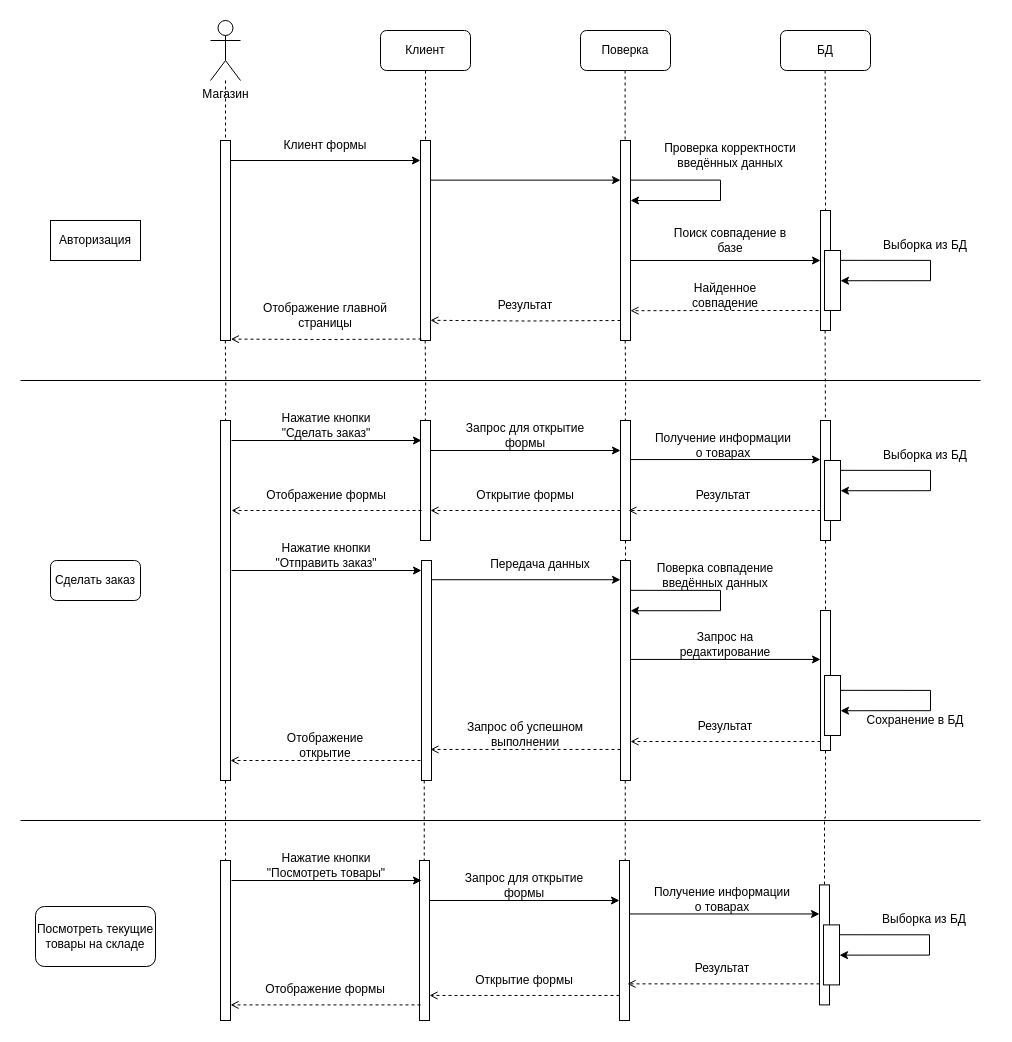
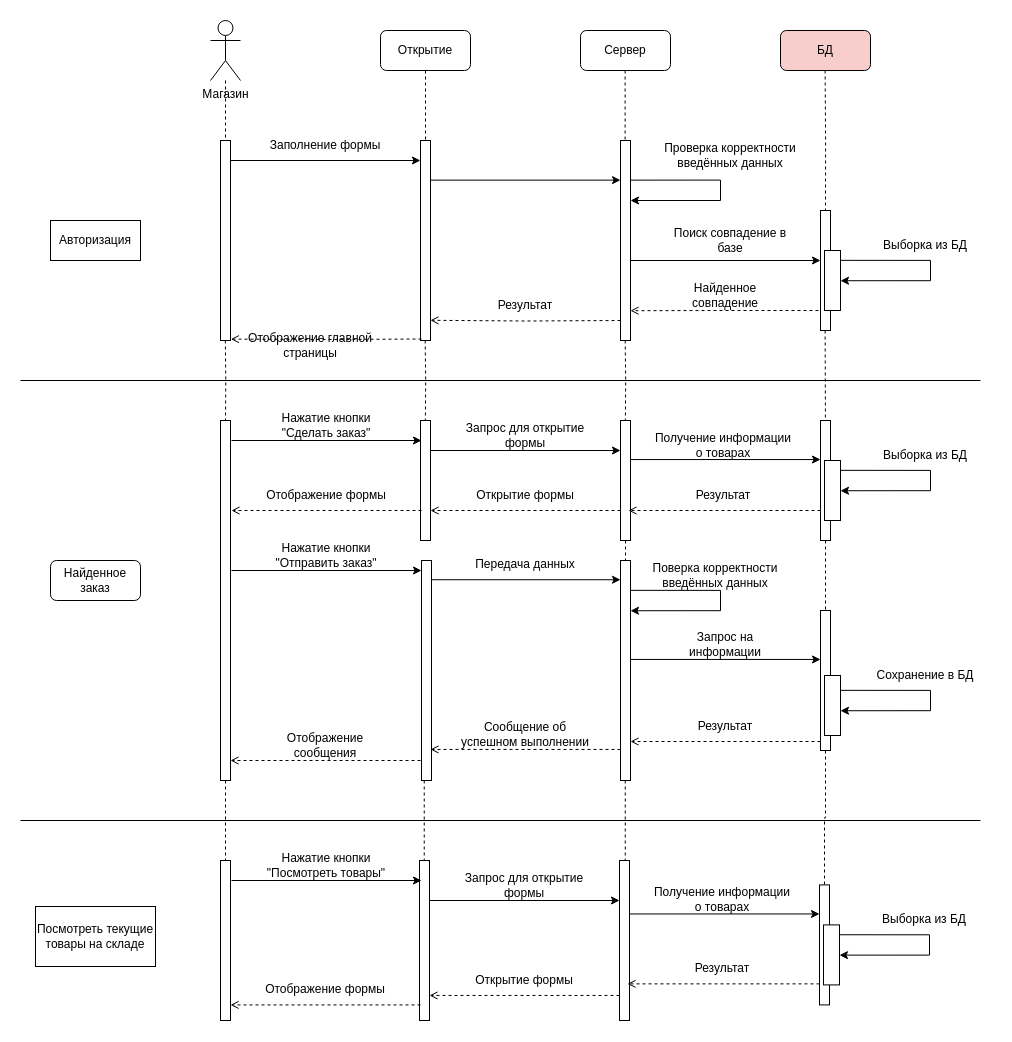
(426, 51) -> (426, 51)
(626, 51) -> (626, 51)
(826, 51) -> (826, 51)
(326, 146) -> (326, 146)
(326, 316) -> (311, 346)
(541, 565) -> (526, 565)
(716, 576) -> (716, 576)
(96, 581) -> (96, 581)
(726, 645) -> (726, 645)
(916, 721) -> (926, 676)
(526, 735) -> (526, 735)
(326, 746) -> (326, 746)
(96, 937) -> (96, 937)
